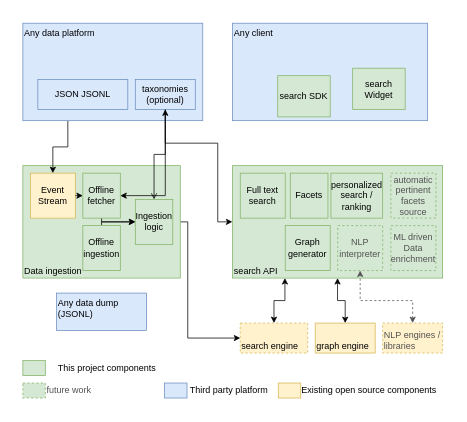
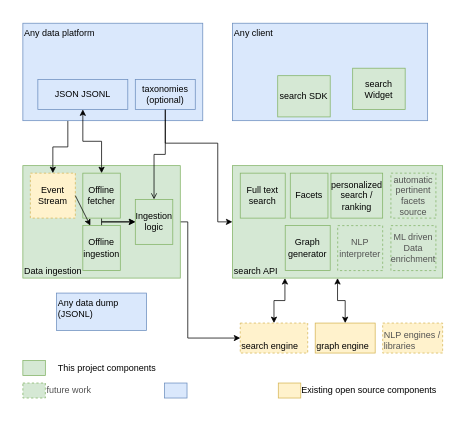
(53, 195) -> (53, 195)
(77, 195) -> (82, 208)
(164, 195) -> (92, 141)
(383, 300) -> none
(233, 390) -> none
